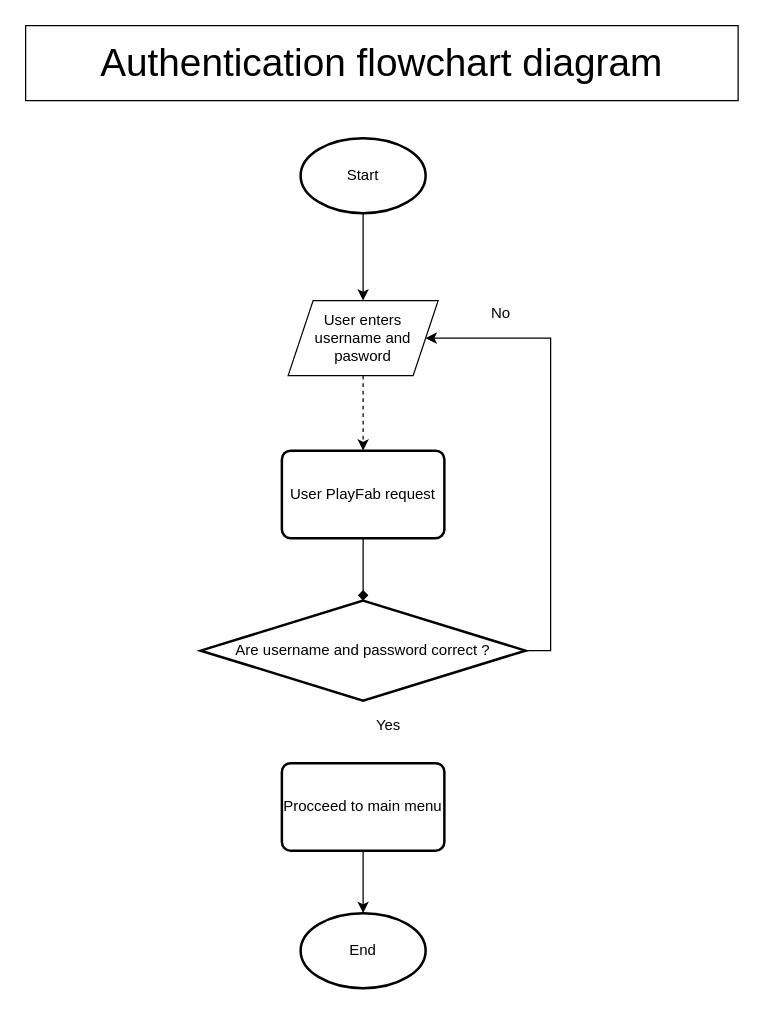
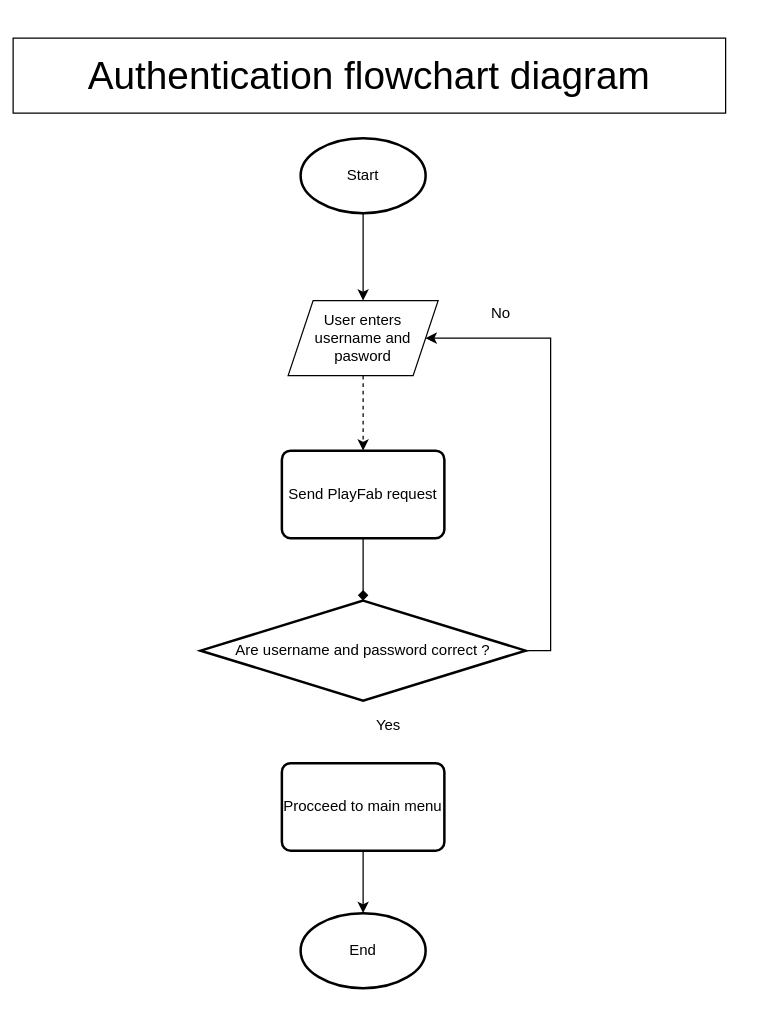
(382, 63) -> (369, 76)
(363, 494) -> (363, 494)
